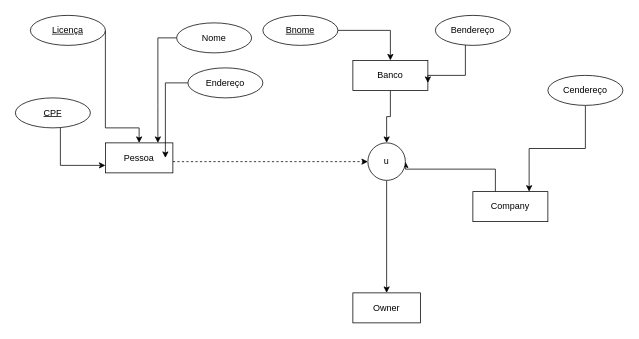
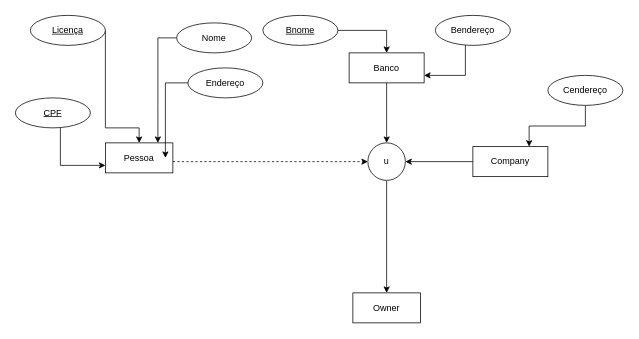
(390, 75) -> (387, 68)
(510, 207) -> (510, 162)
